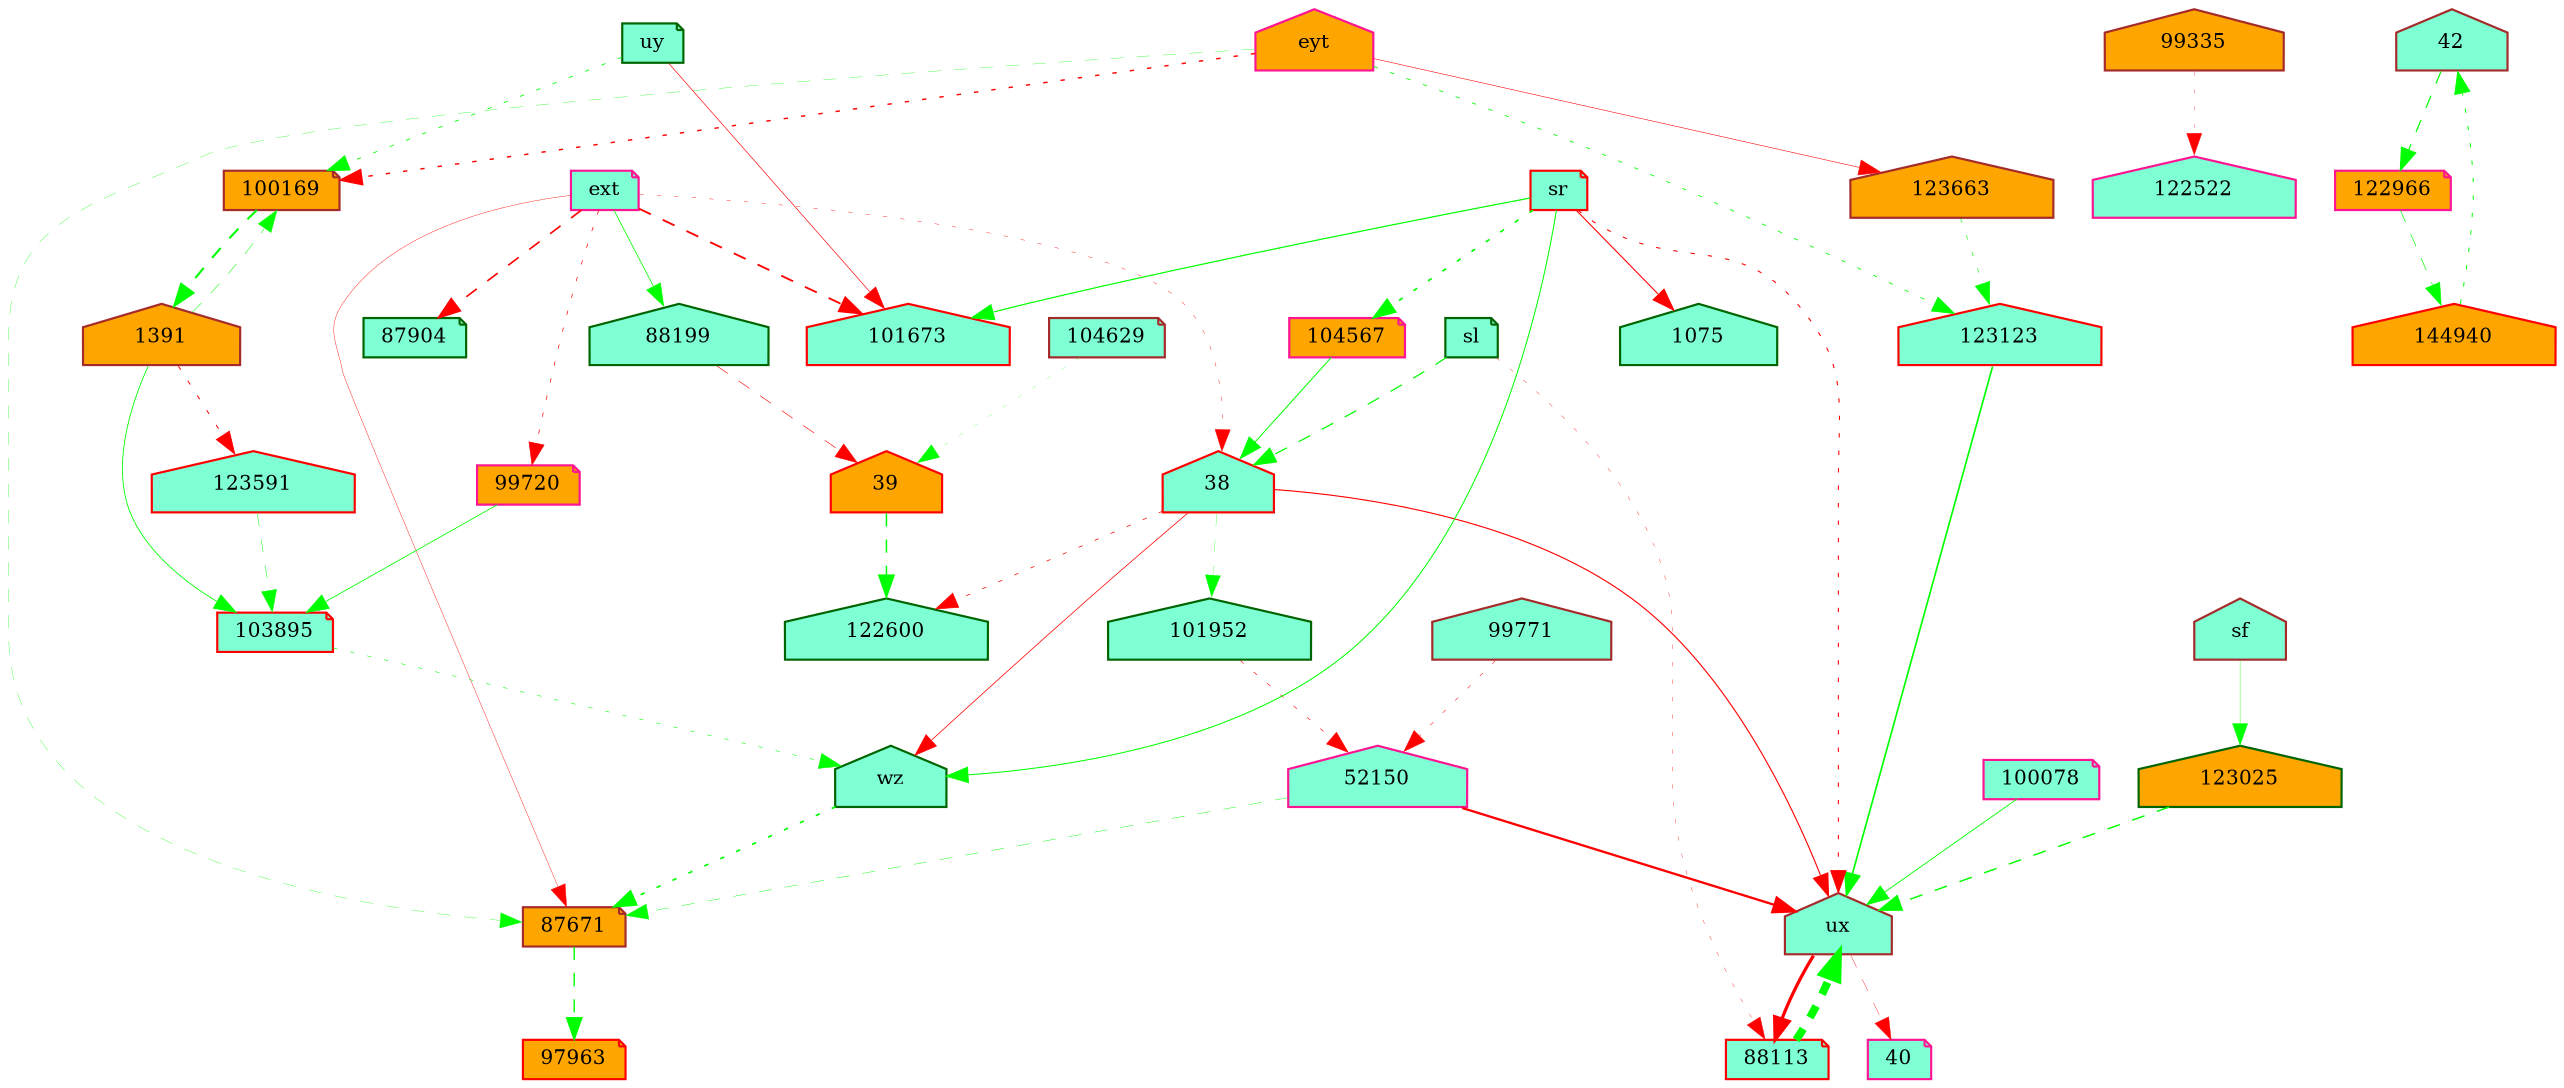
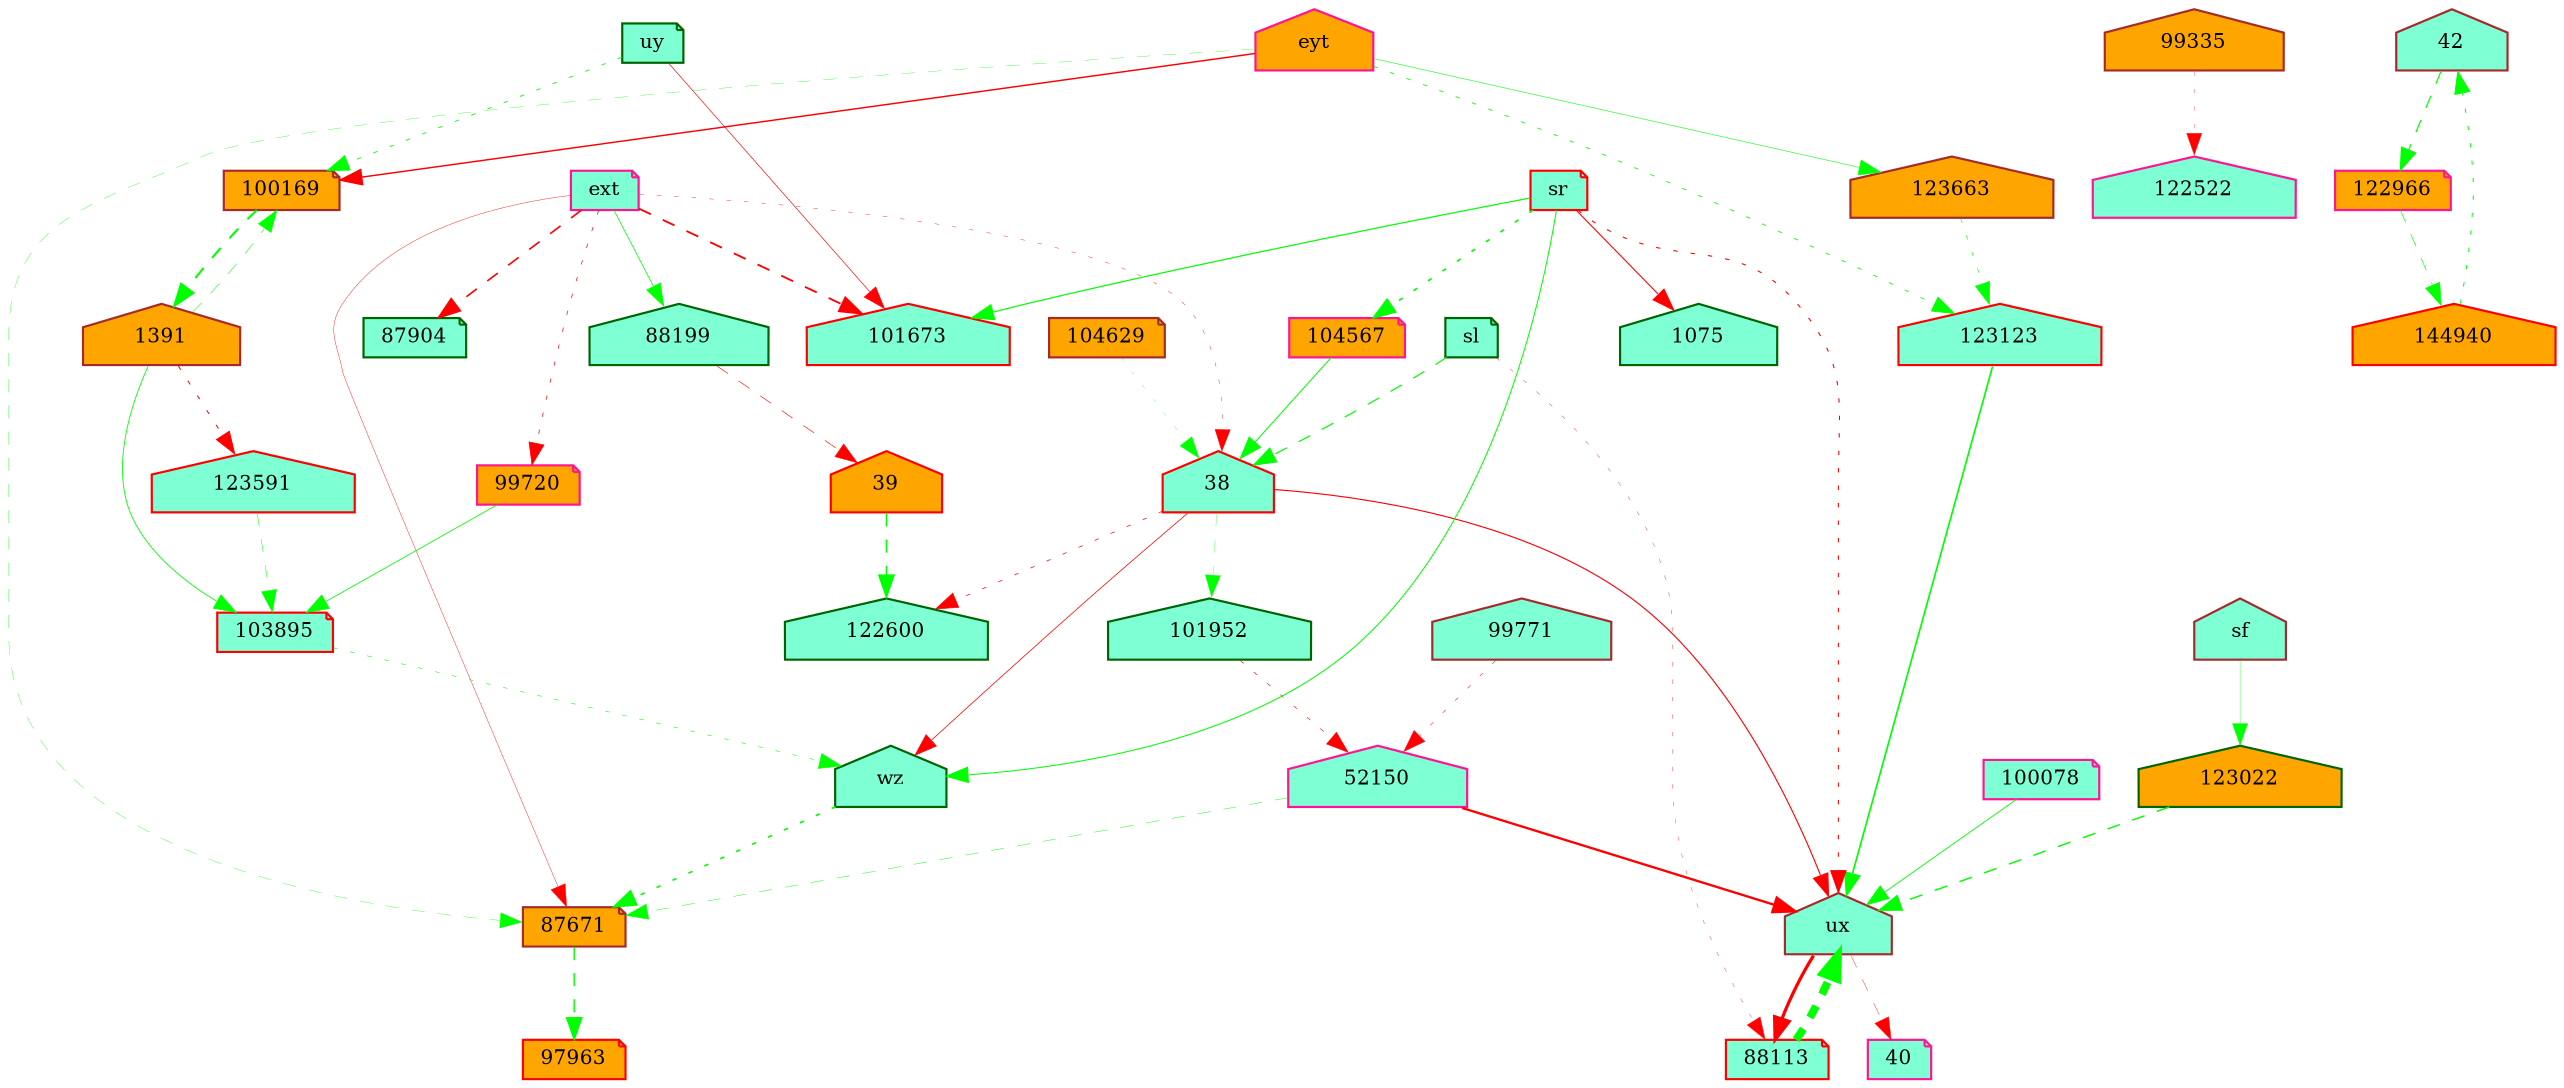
(1616, 113) -> (1616, 113)
(808, 115) -> (808, 115)
(1107, 338) -> (1107, 338)
(1008, 404) -> (1153, 399)
(2240, 780) -> (2240, 780)
